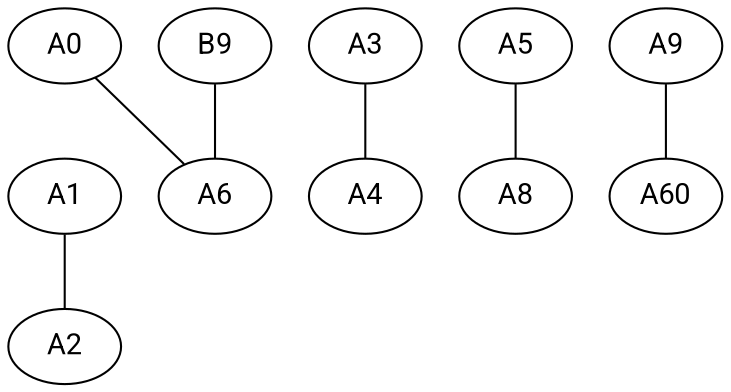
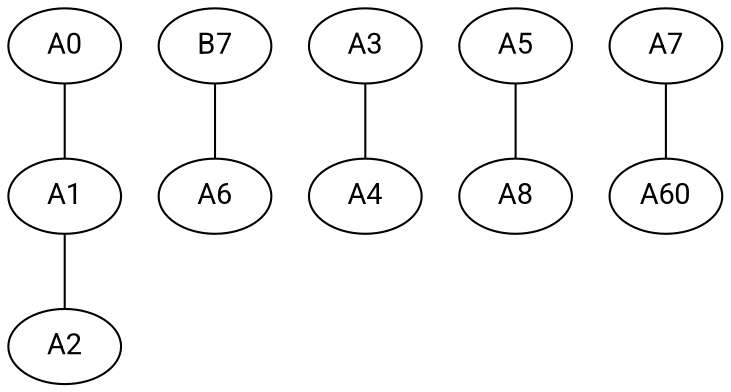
(215, 46) -> (215, 46)
(666, 46) -> (666, 46)
(140, 121) -> (65, 121)
